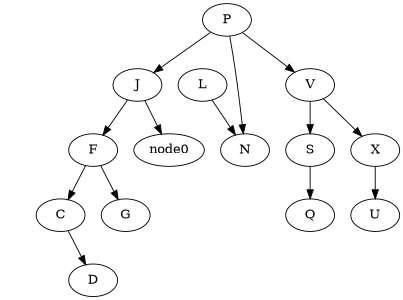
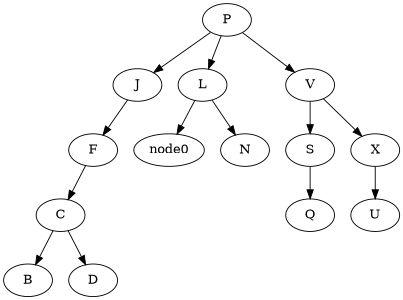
(237, 80) -> (216, 48)
(151, 113) -> (188, 113)
(126, 215) -> none
none -> (28, 280)
